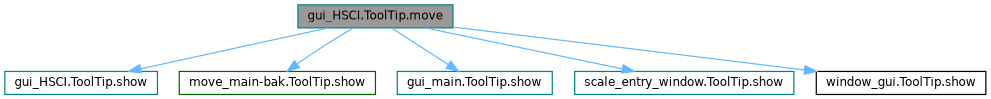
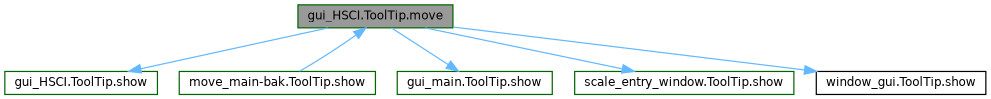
(375, 16) -> (375, 16)
(325, 45) -> (328, 54)
(81, 83) -> (81, 83)
(475, 83) -> (475, 83)
(684, 83) -> (684, 83)
